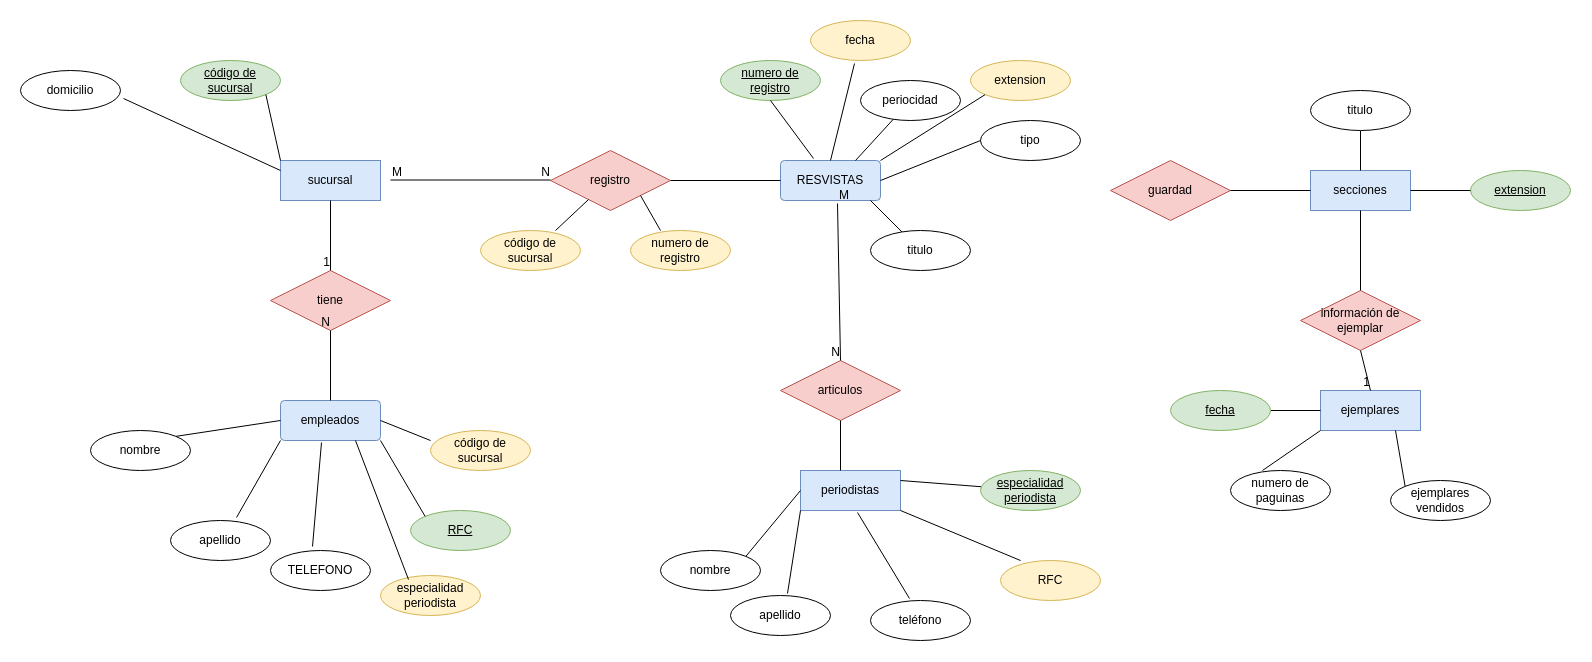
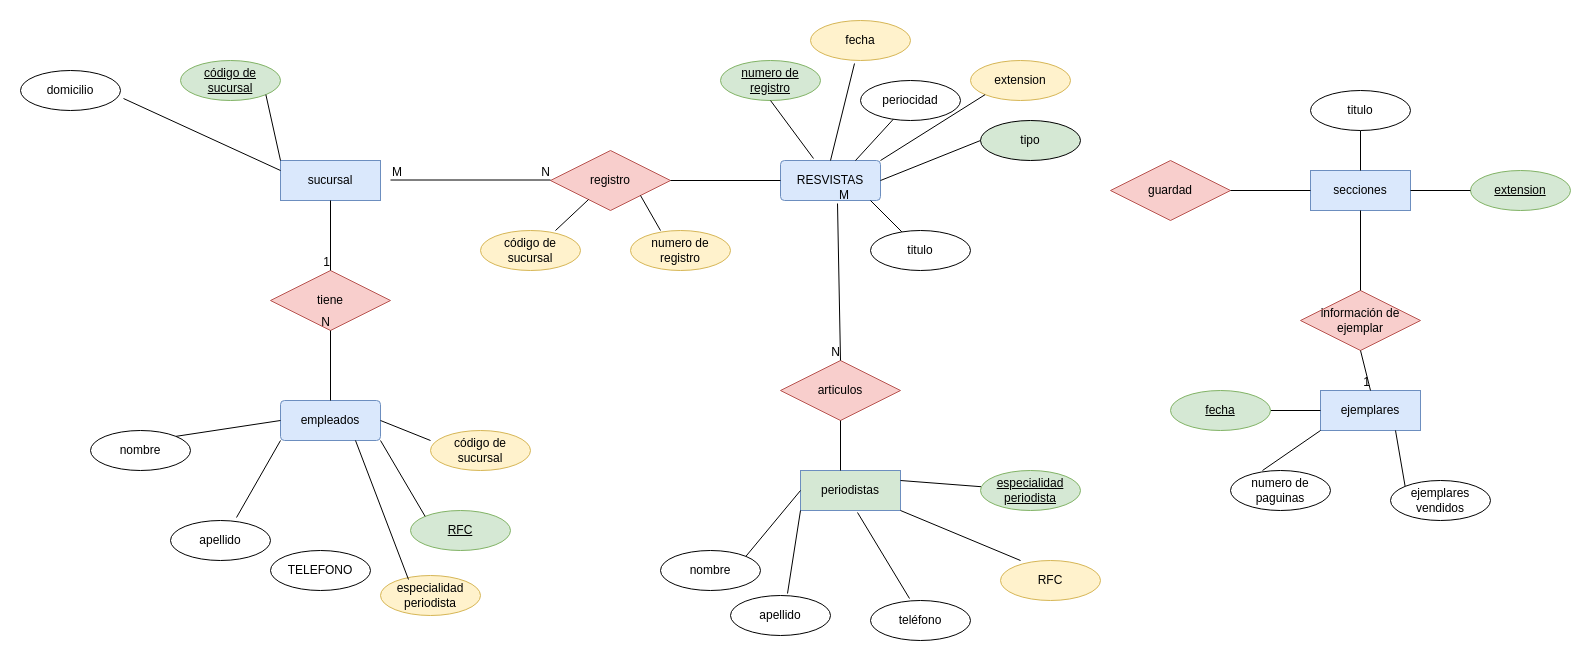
(1031, 141) -> (1031, 141)
(851, 491) -> (851, 491)
(317, 495) -> none
